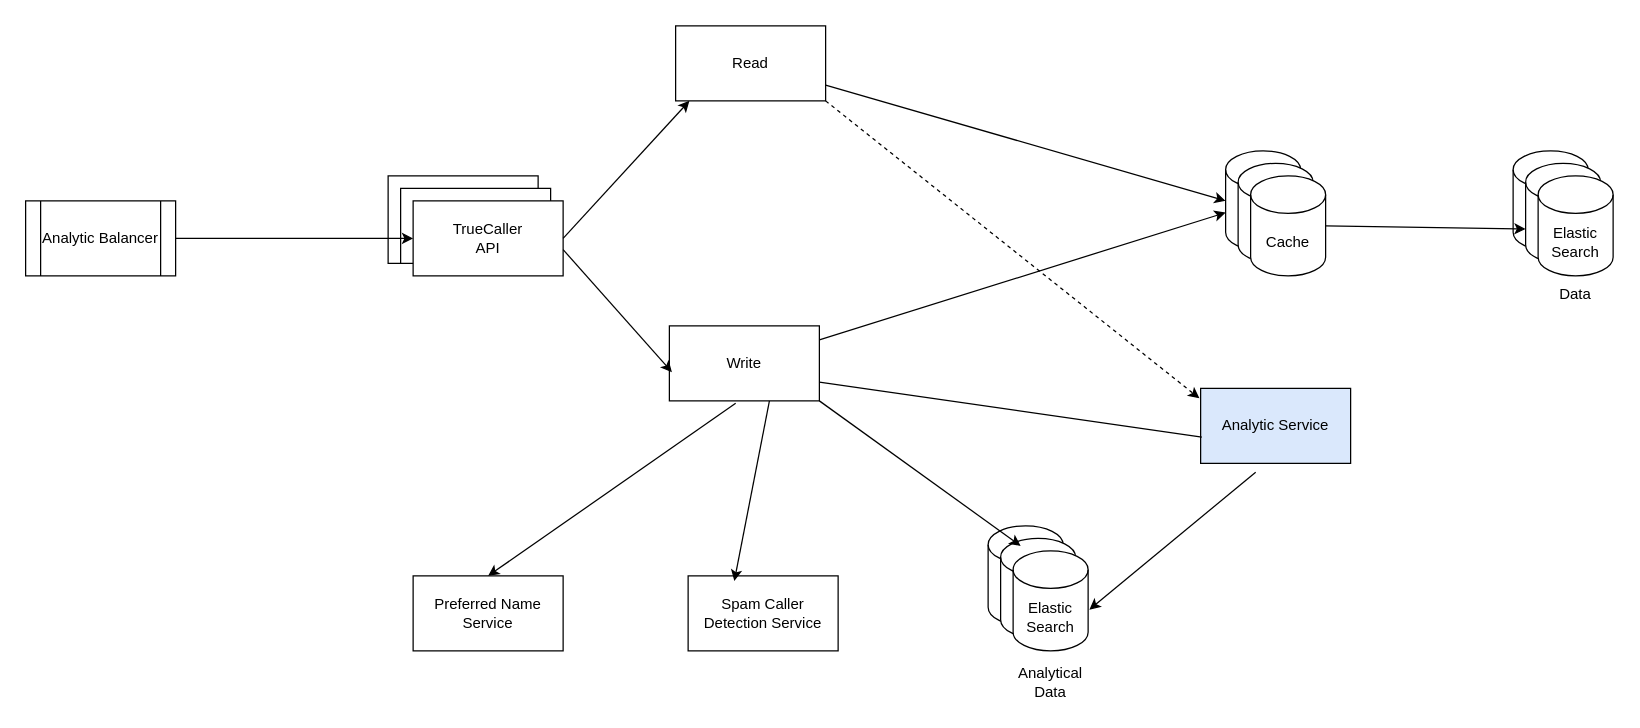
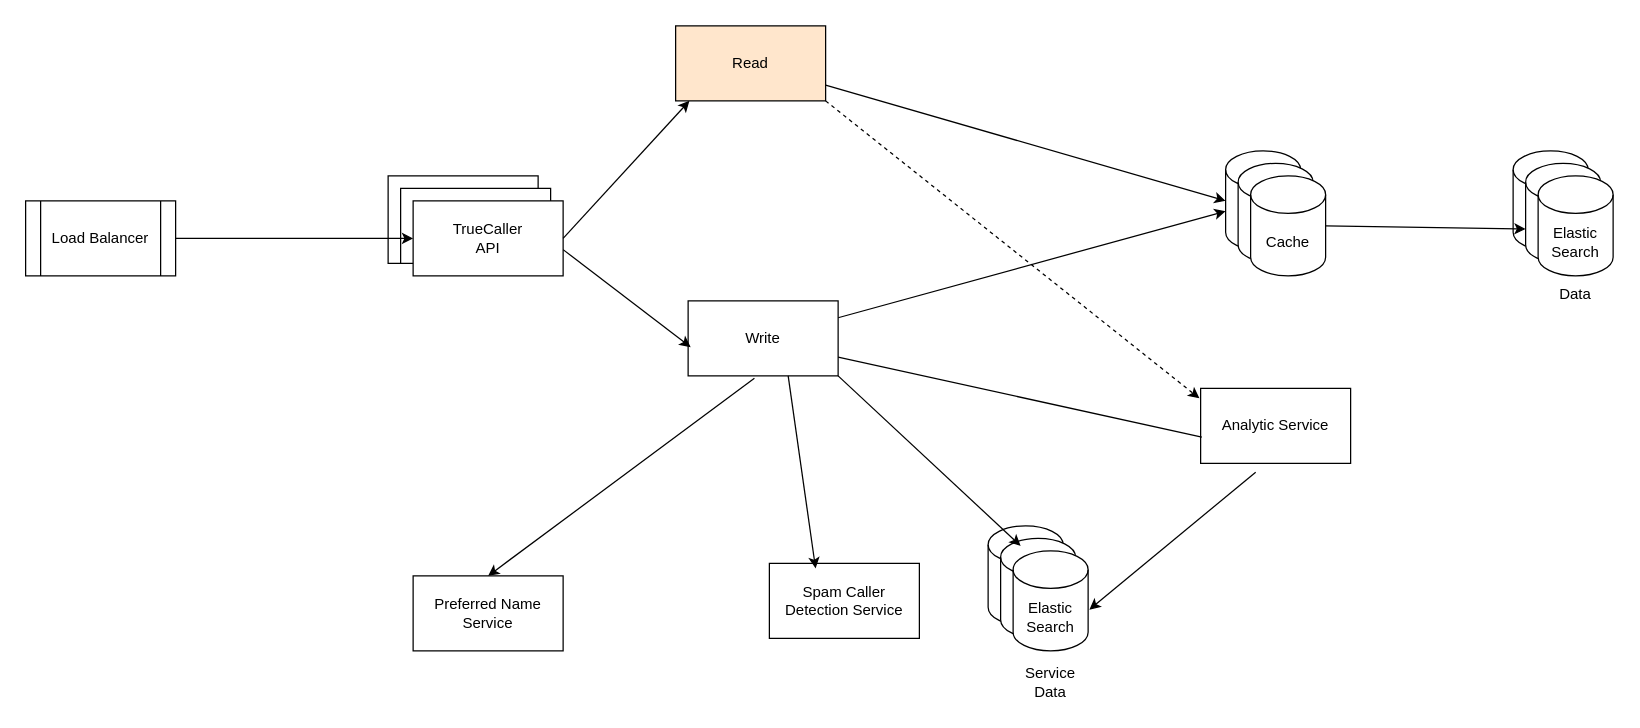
(751, 63) -> (751, 63)
(101, 238) -> (101, 238)
(744, 363) -> (763, 338)
(1276, 426) -> (1276, 426)
(763, 613) -> (844, 601)
(1051, 682) -> (1051, 682)
